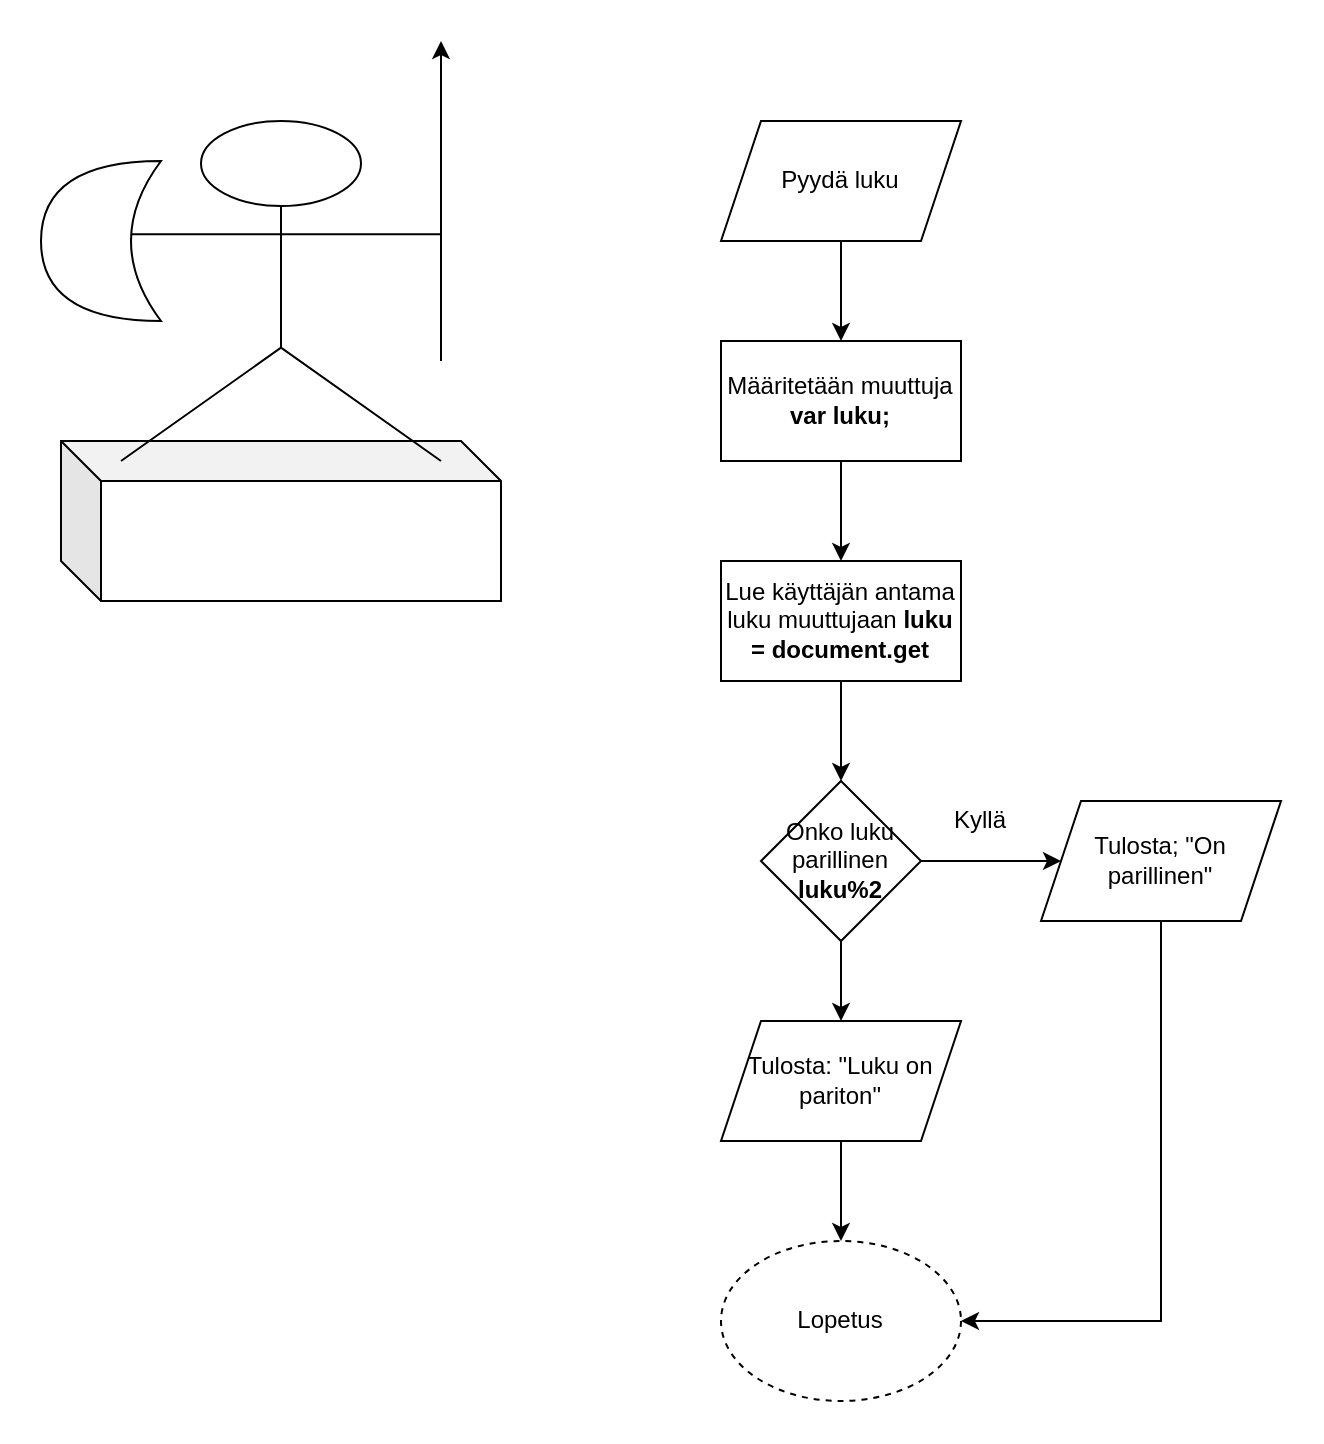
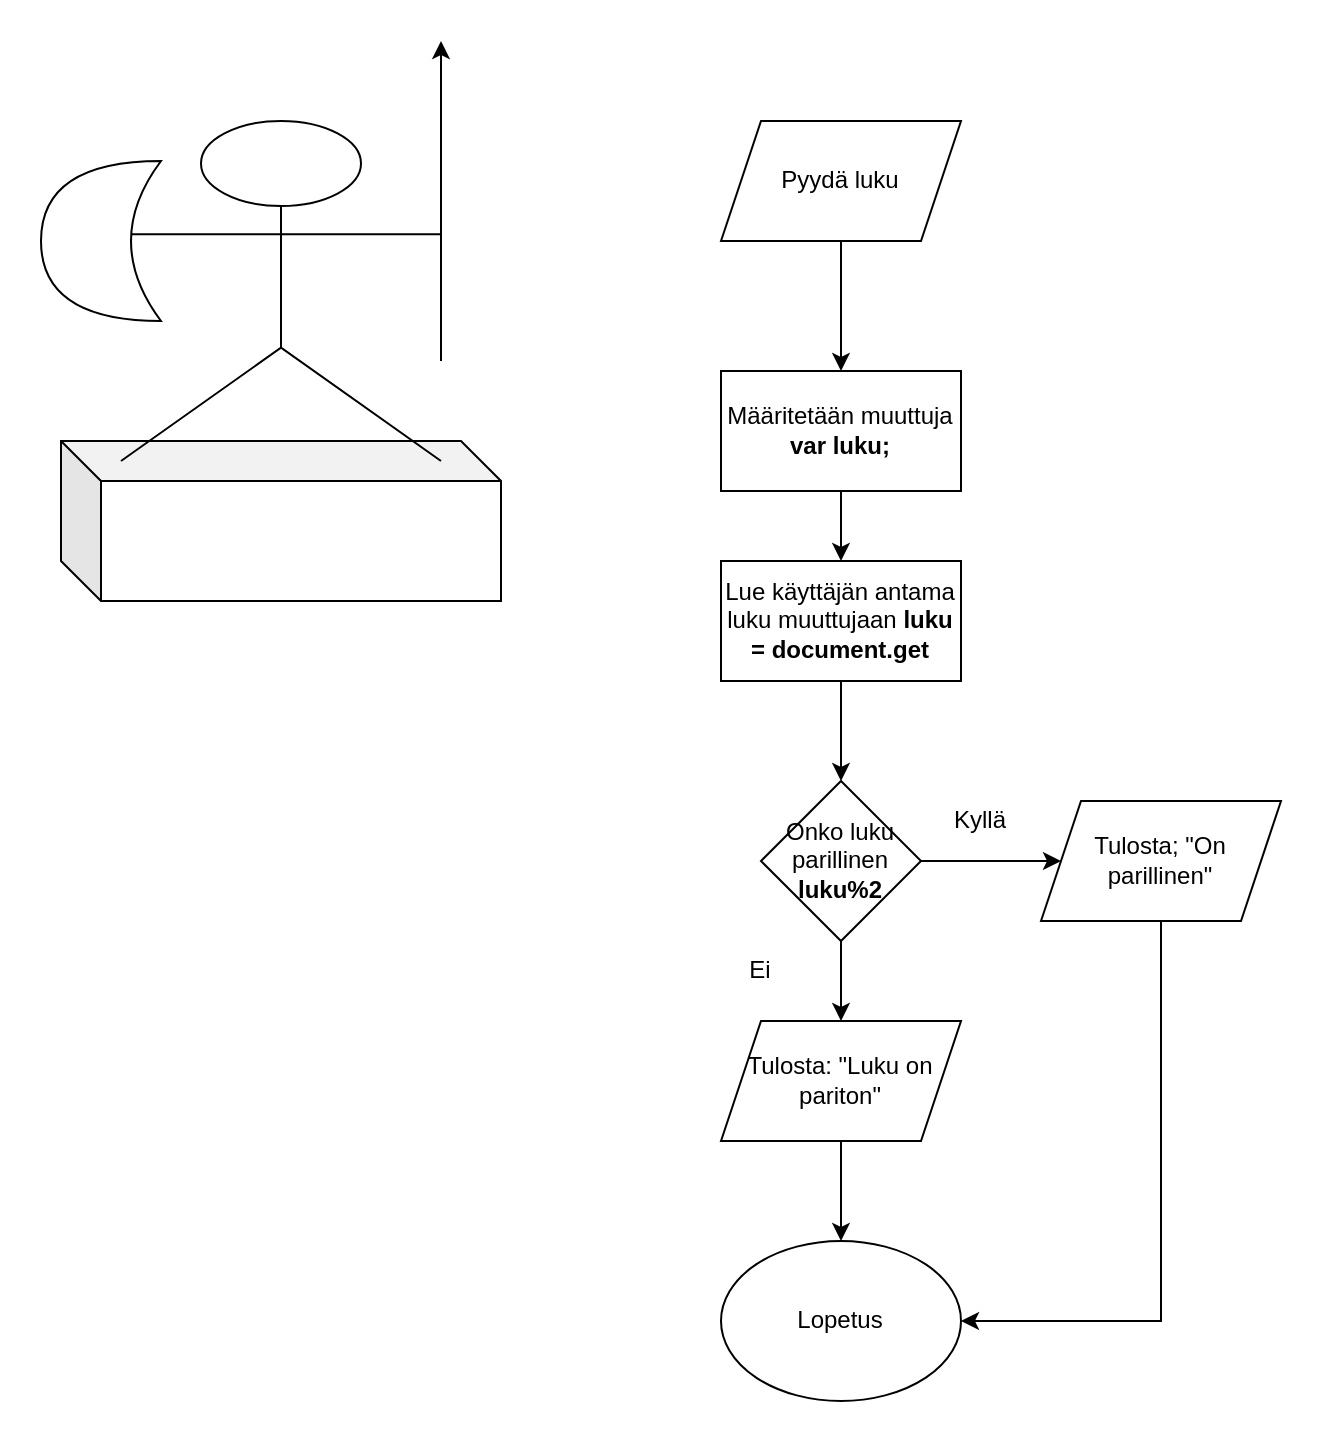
(841, 401) -> (841, 431)
none -> (761, 971)
(841, 1321) -> (841, 1321)
